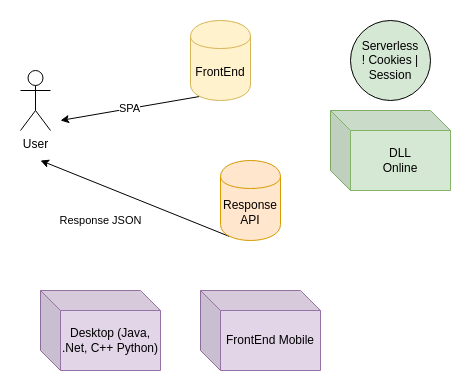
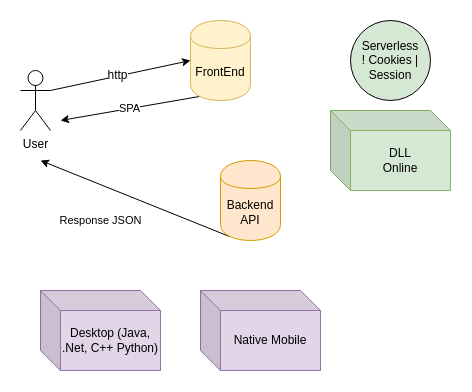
none -> (117, 76)
(251, 213) -> (251, 213)
(271, 341) -> (271, 341)
